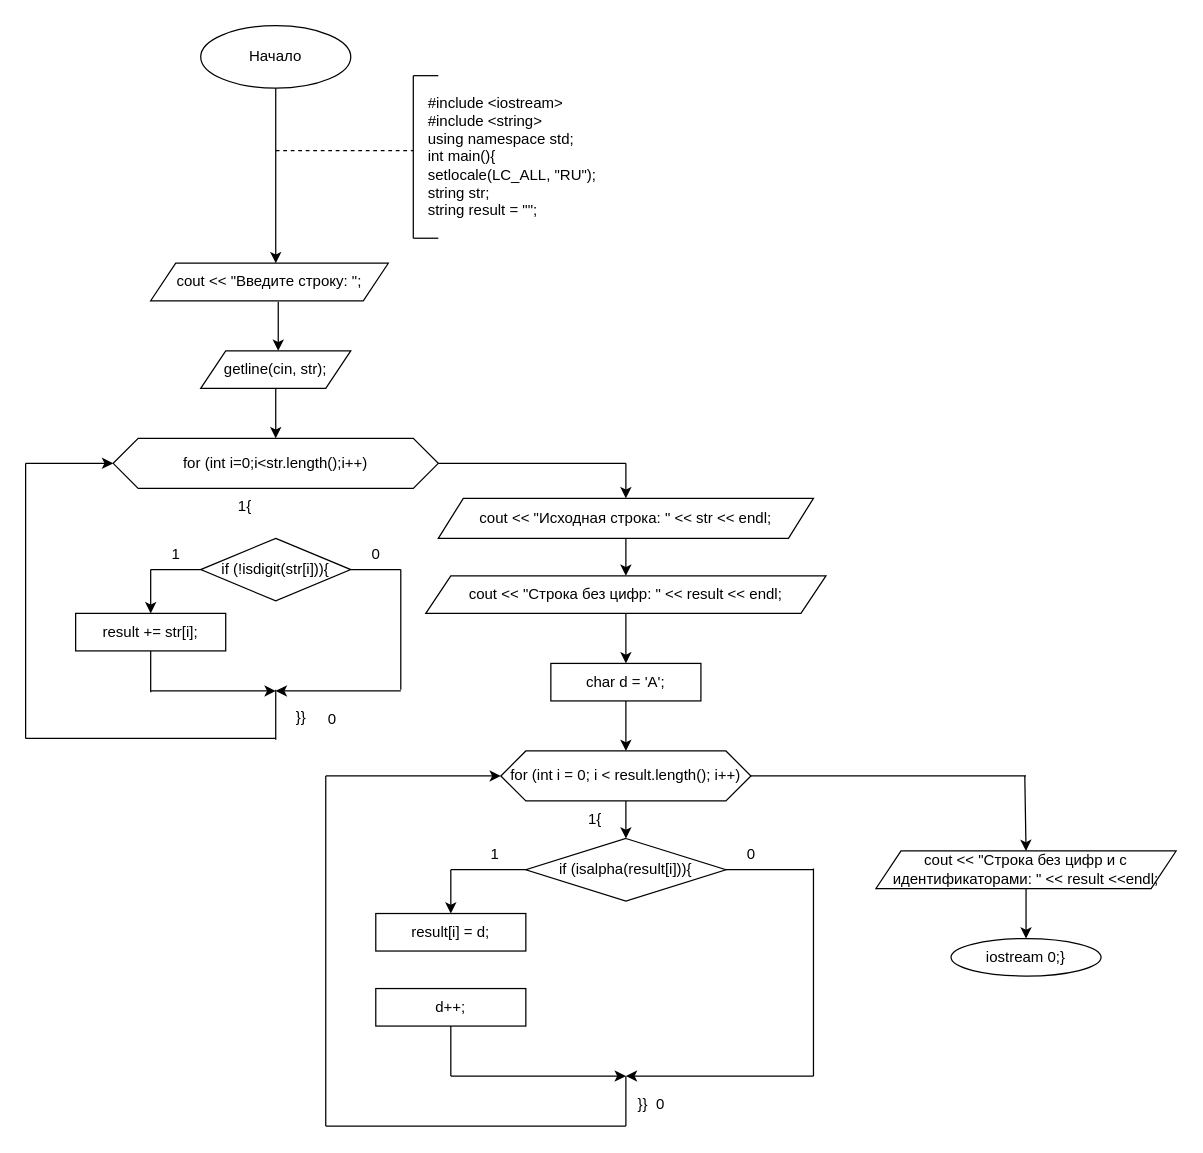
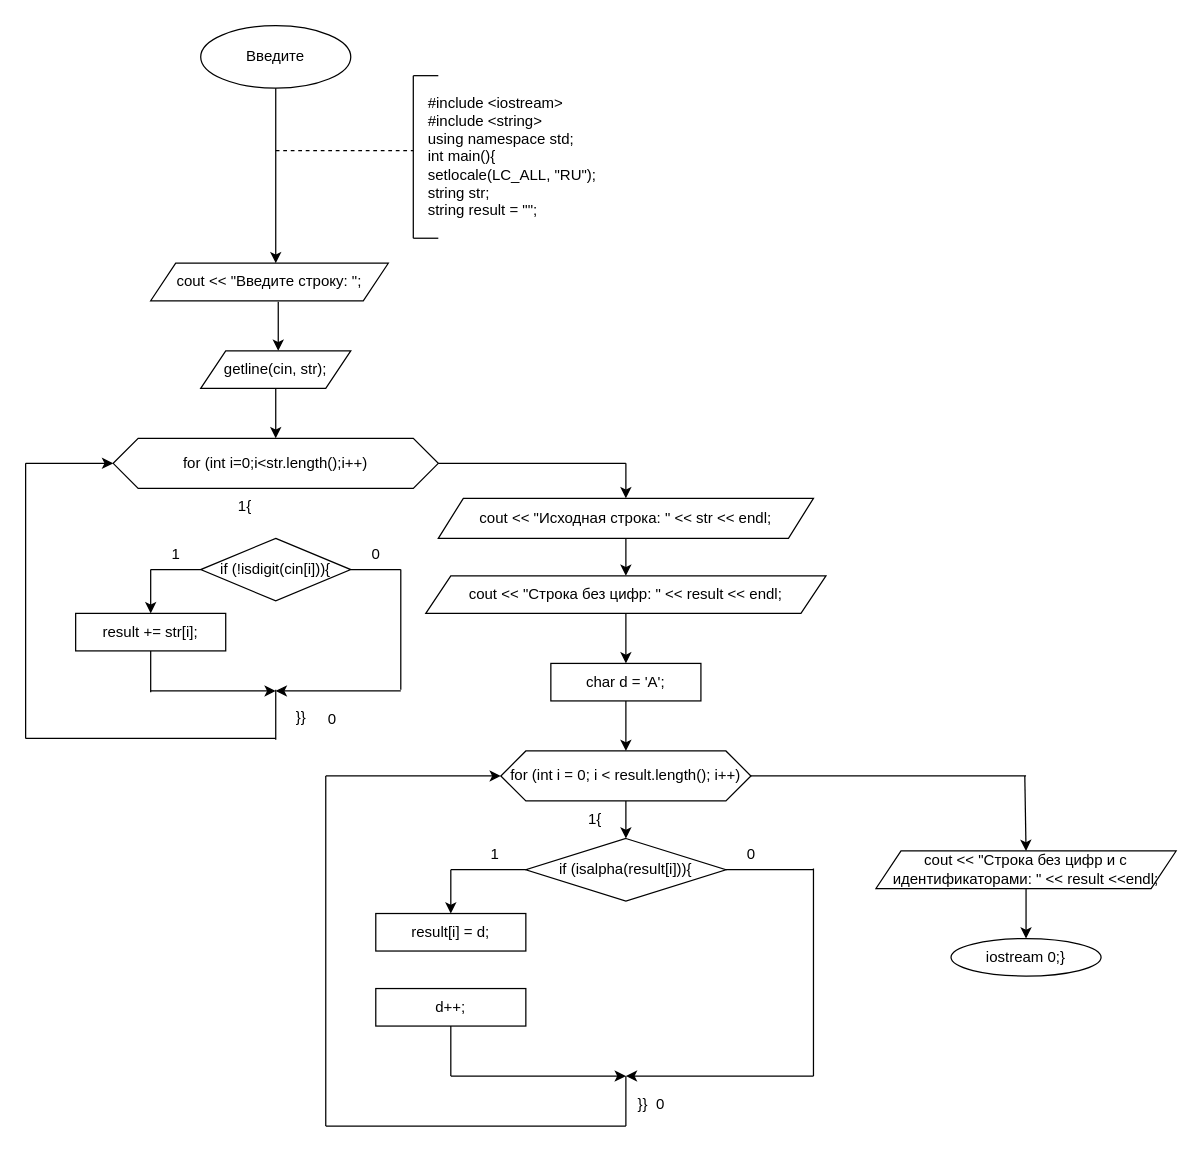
(276, 57) -> (276, 57)
(276, 569) -> (276, 569)
